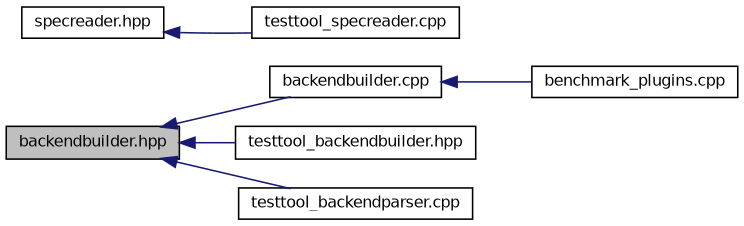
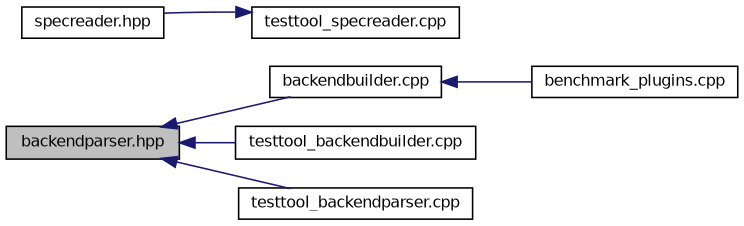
(216, 33) -> (200, 12)
(93, 143) -> (93, 143)
(356, 143) -> (356, 143)
